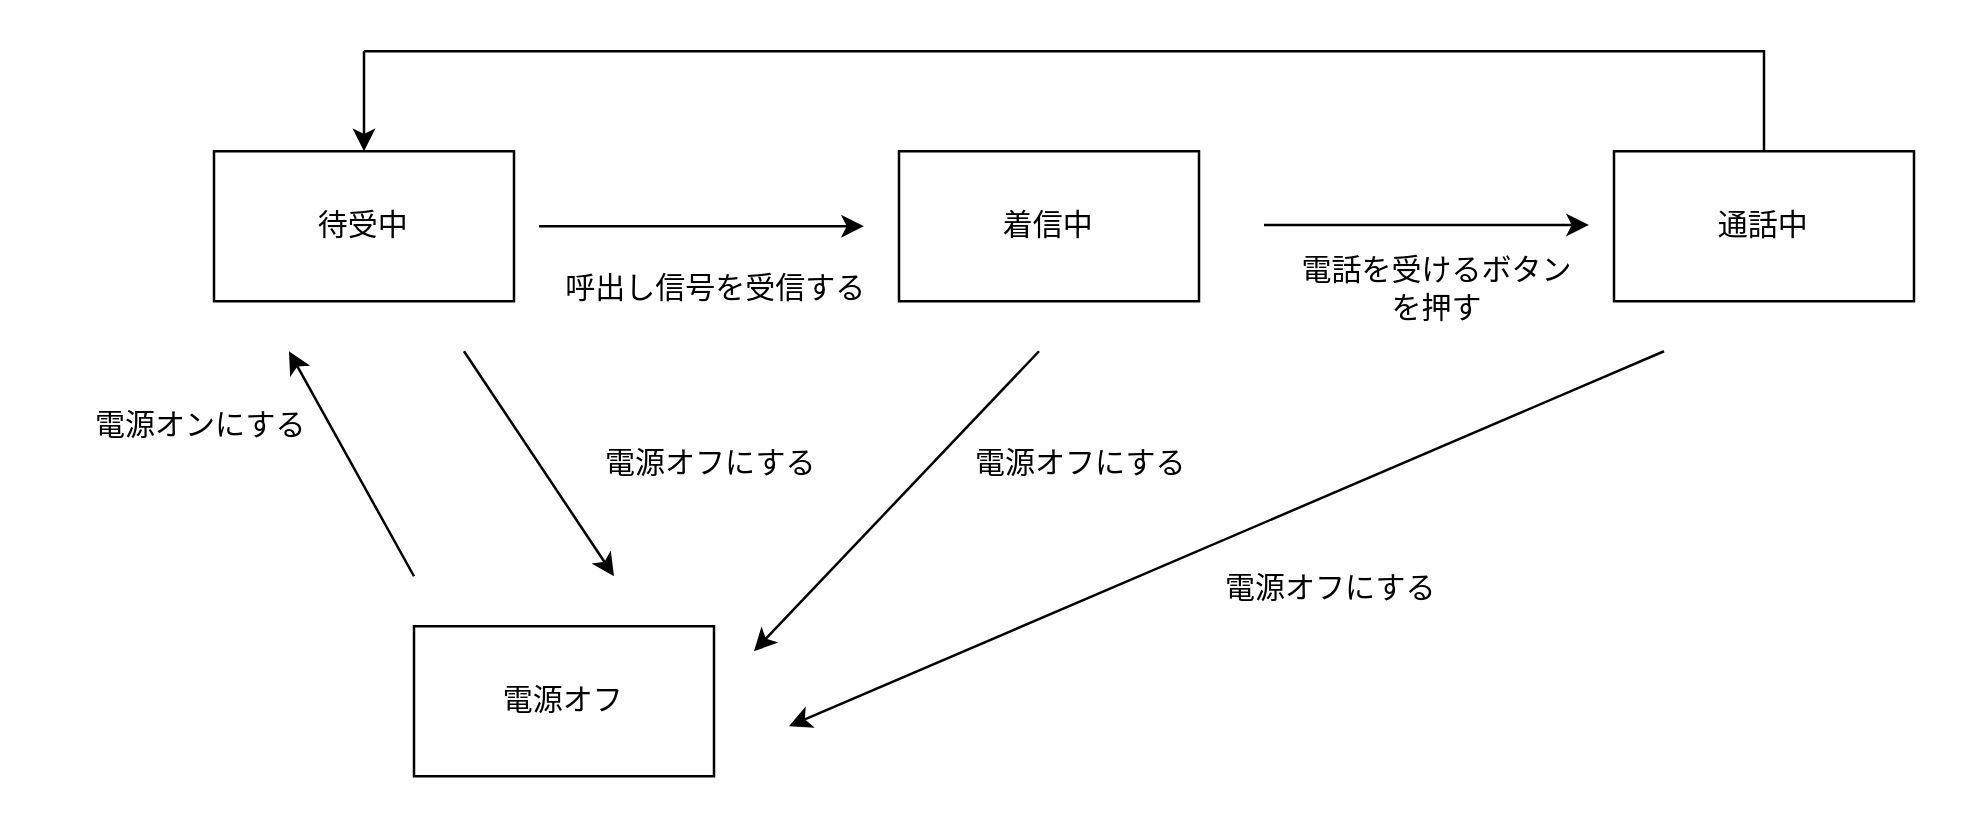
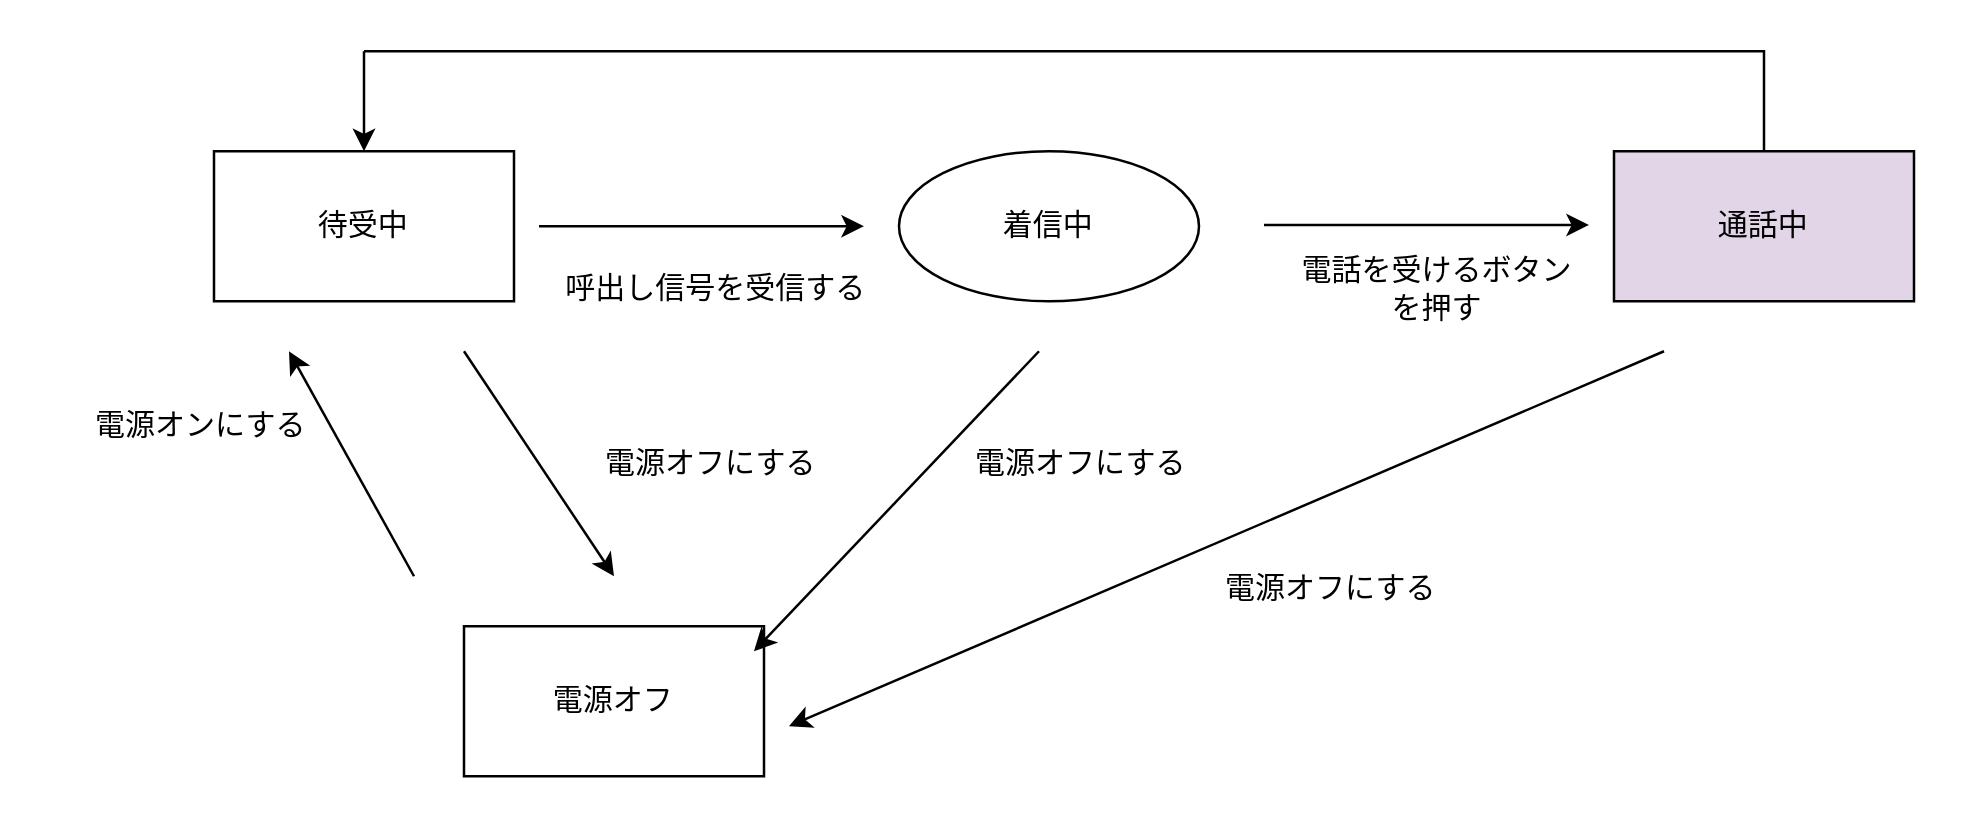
(1049, 226) -> (1049, 226)
(1764, 226) -> (1764, 226)
(564, 701) -> (614, 701)
